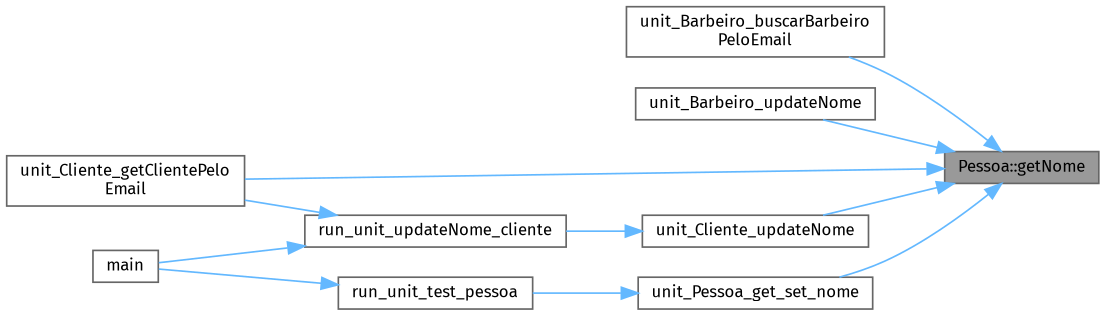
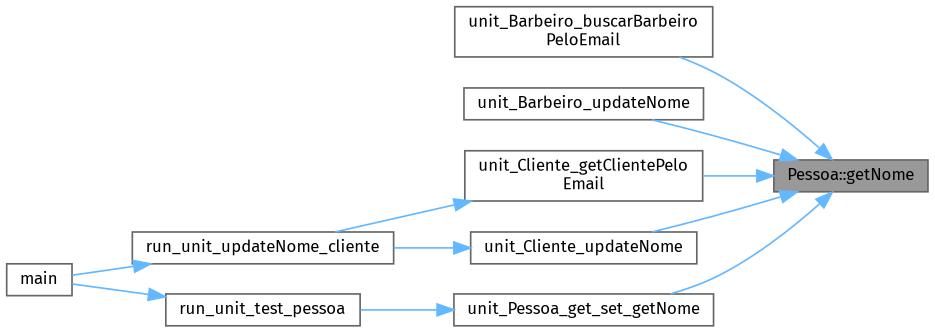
(282, 206) -> (395, 218)
(755, 293) -> (584, 310)
